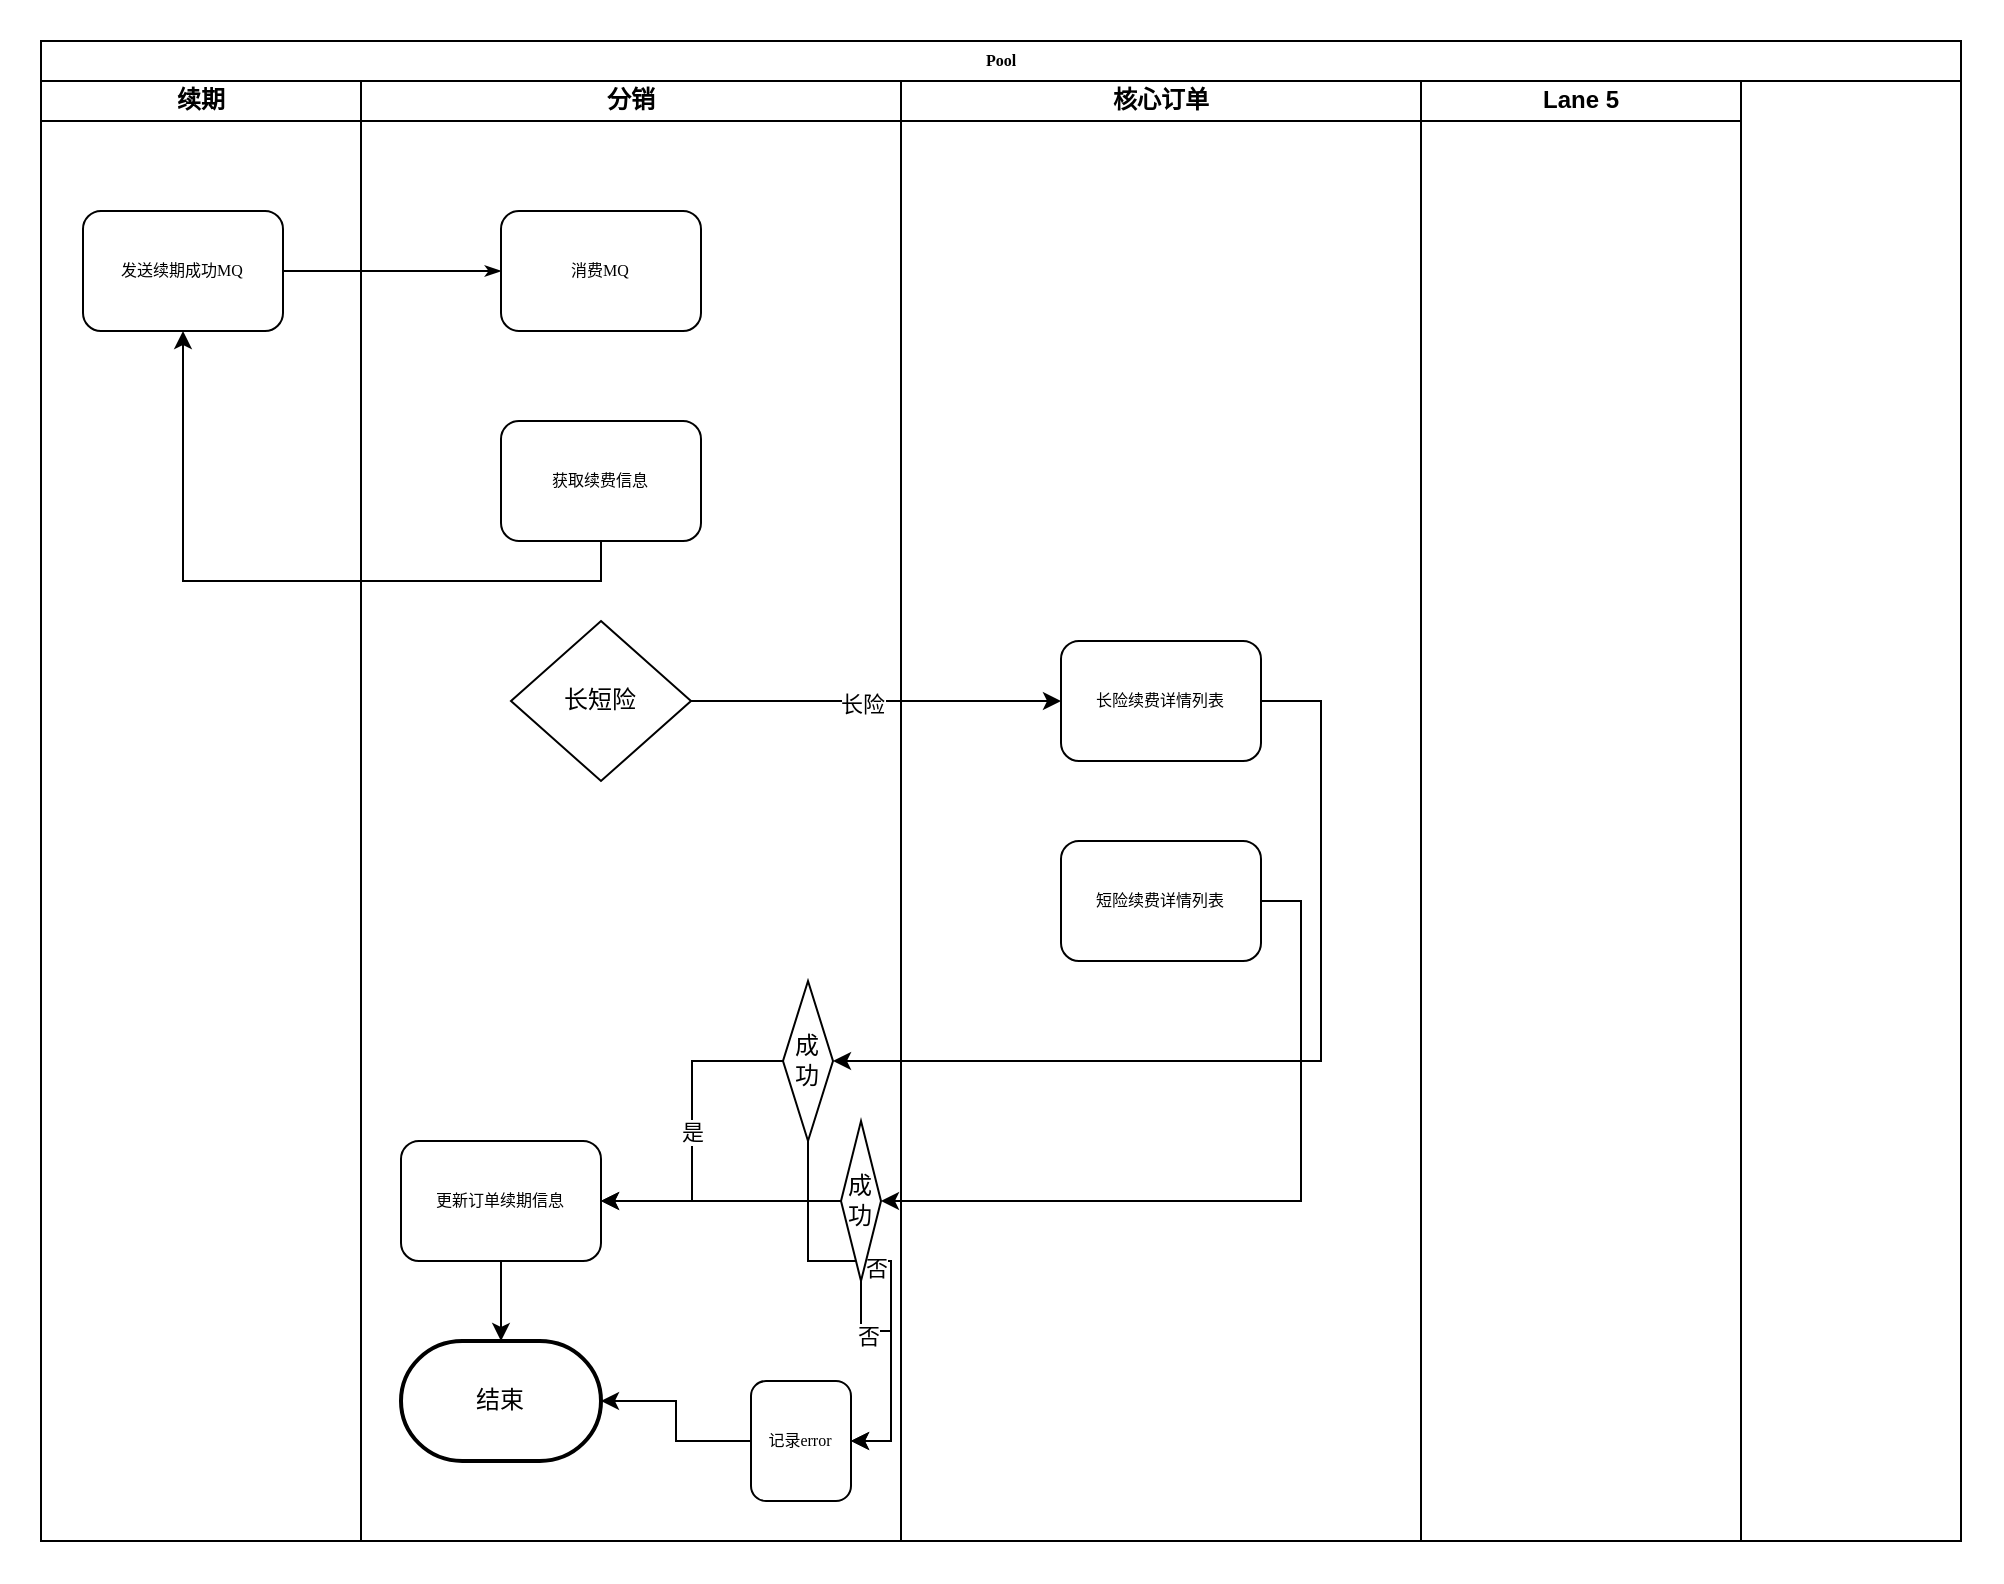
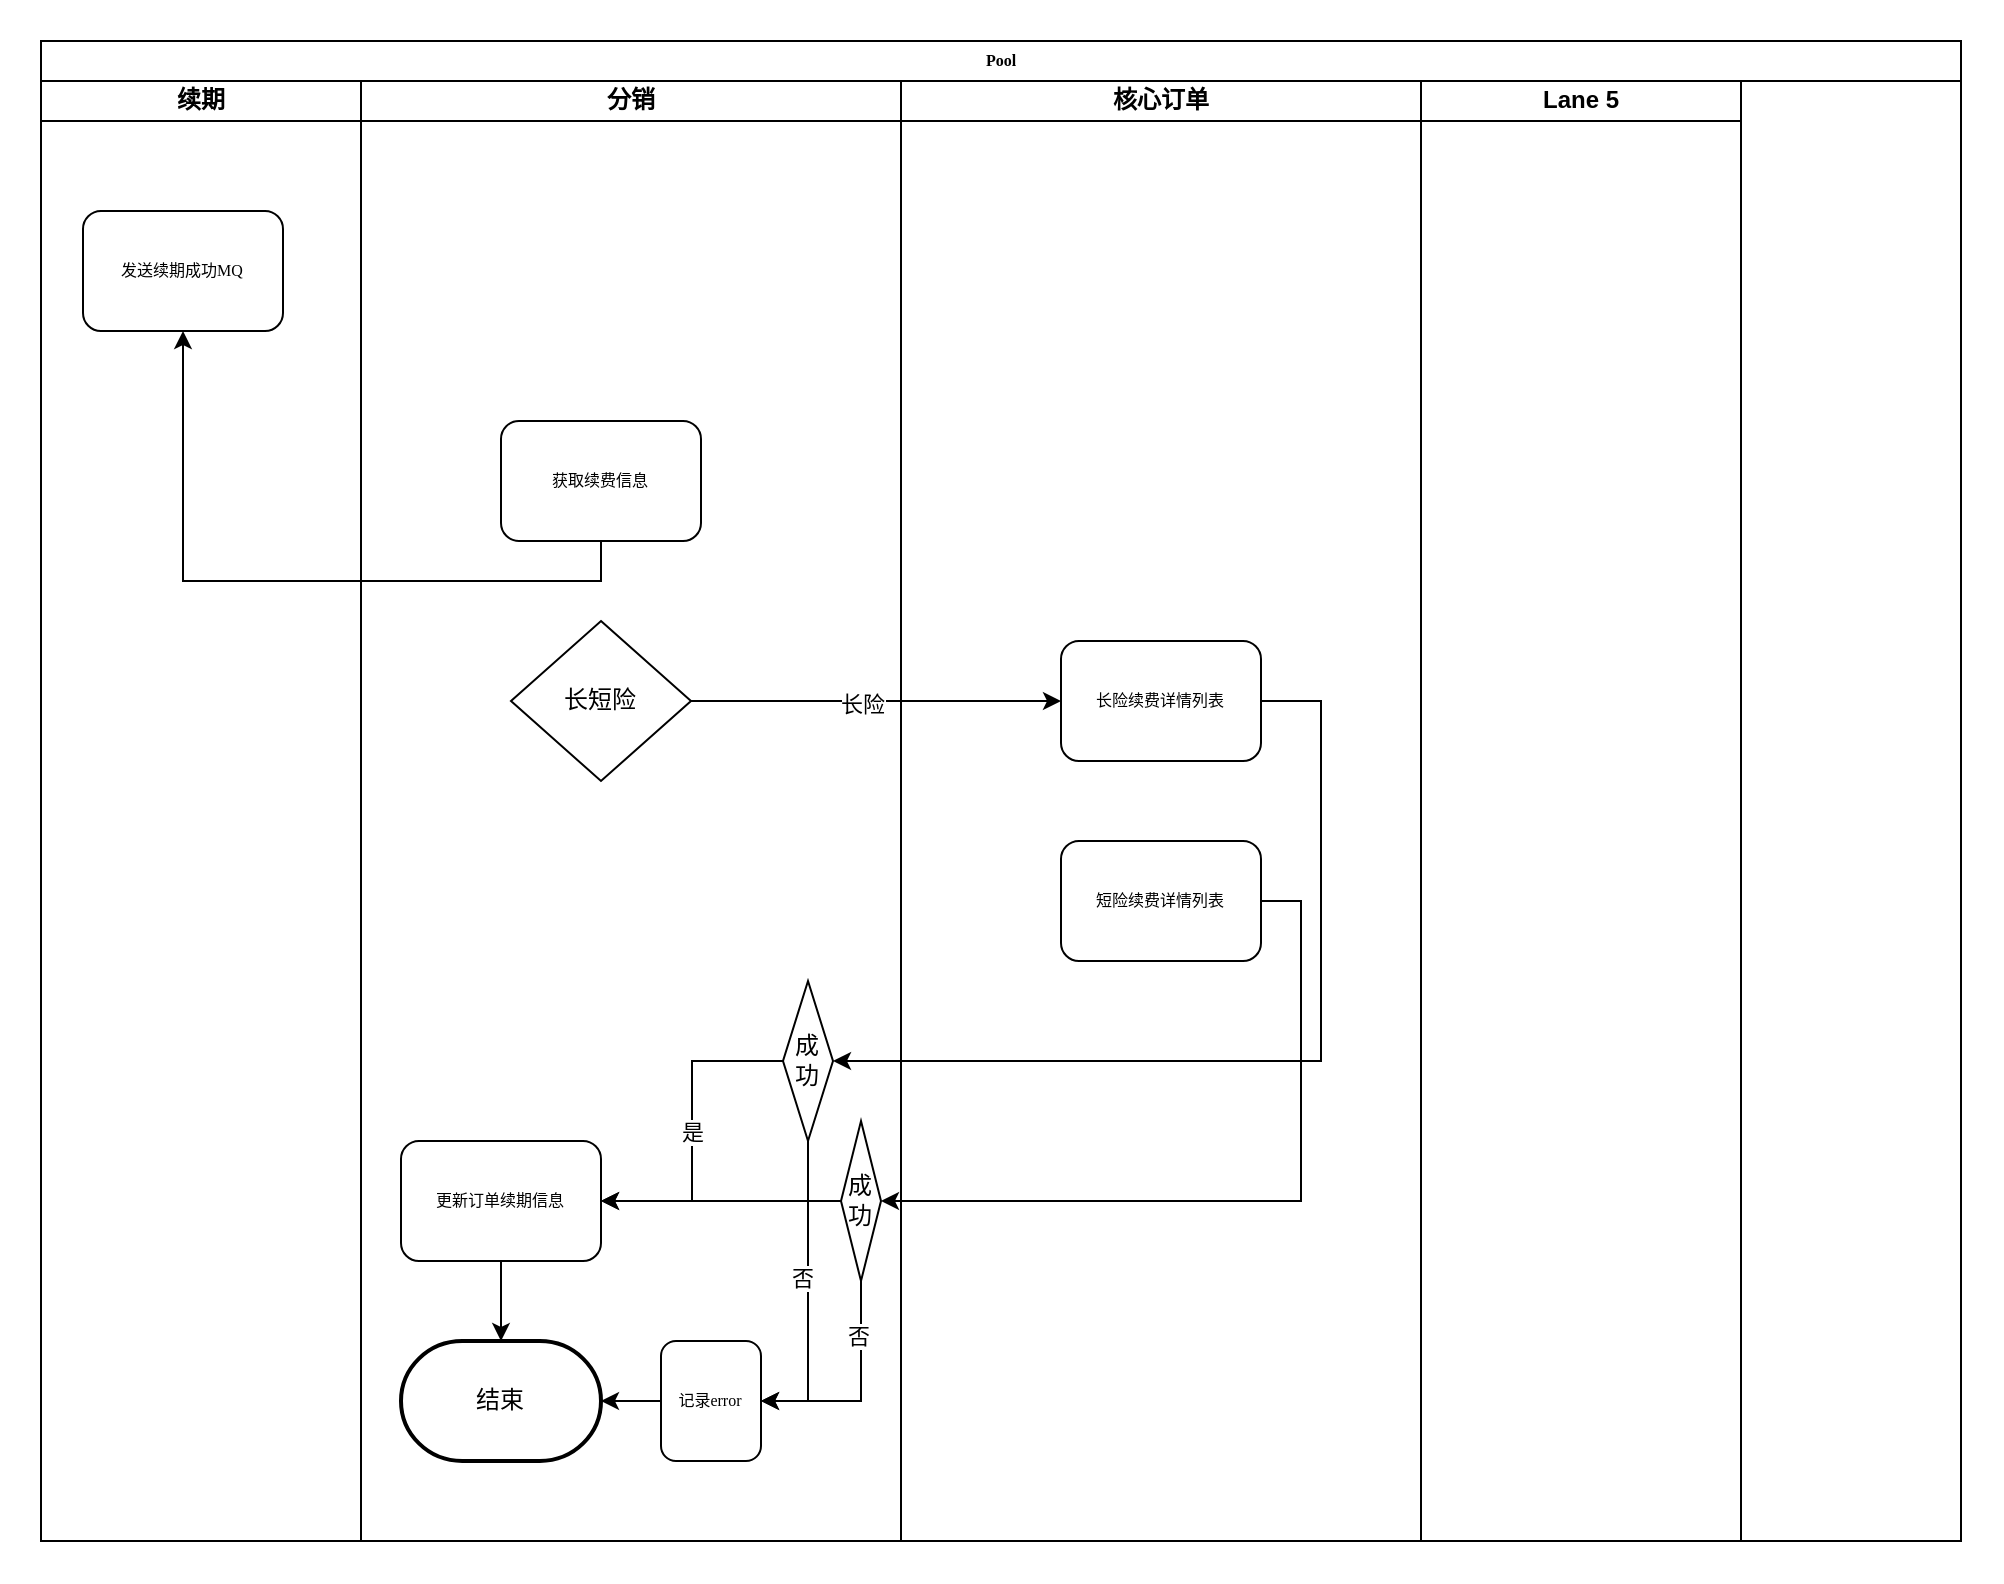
(428, 271) -> none
(601, 271) -> none
(801, 1441) -> (711, 1401)
